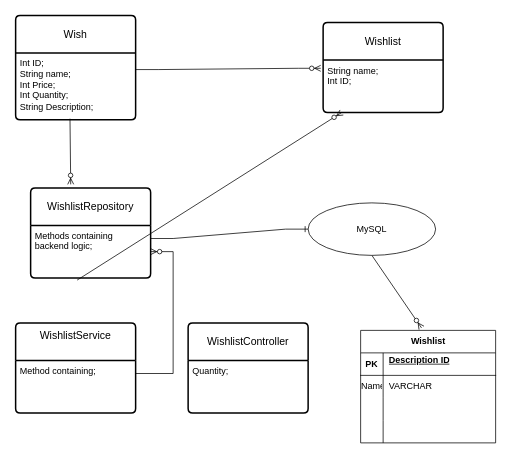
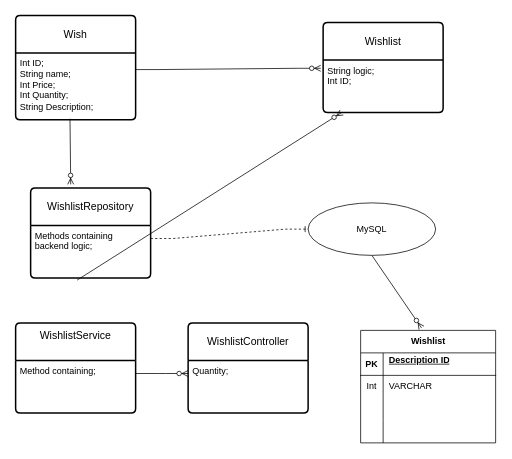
(354, 76) -> (354, 76)
(230, 234) -> (230, 234)
(173, 304) -> (178, 374)
(372, 387) -> (372, 387)
